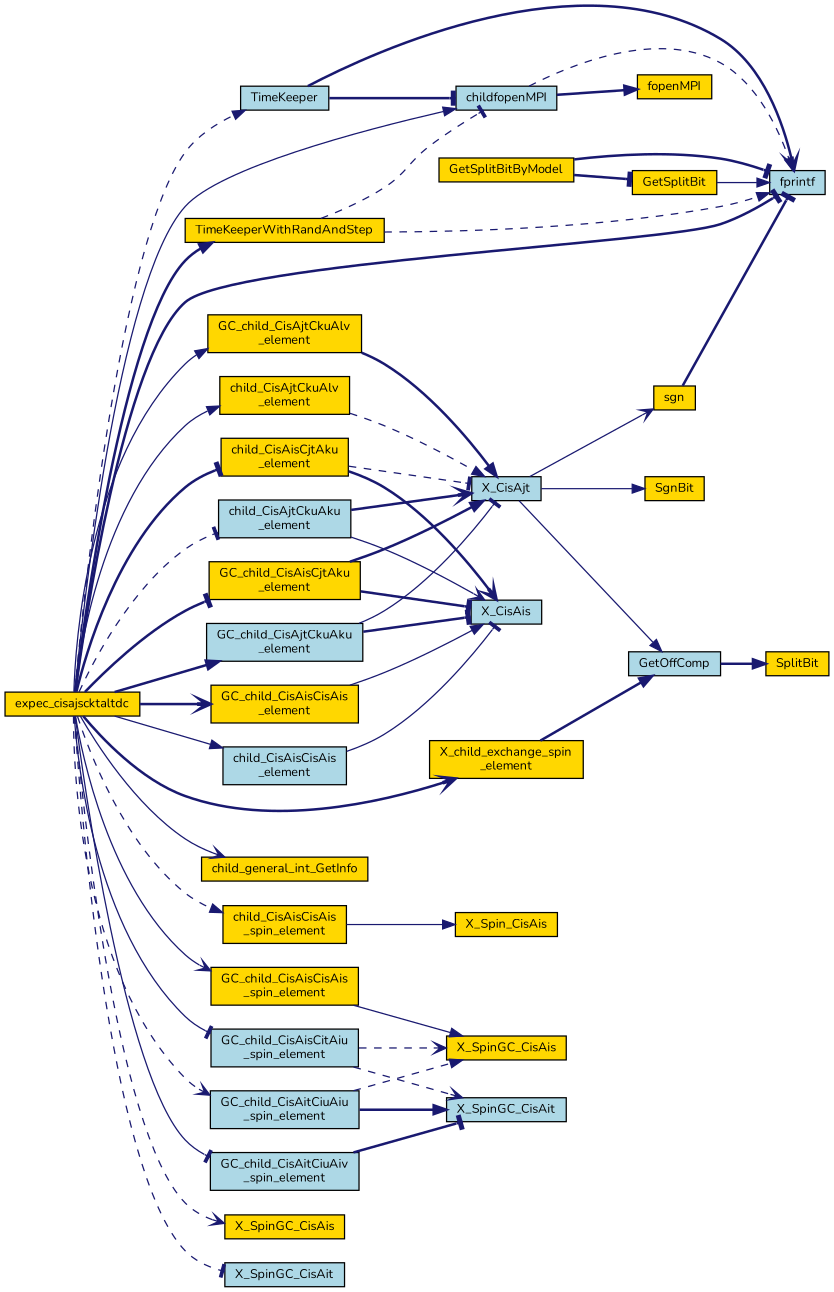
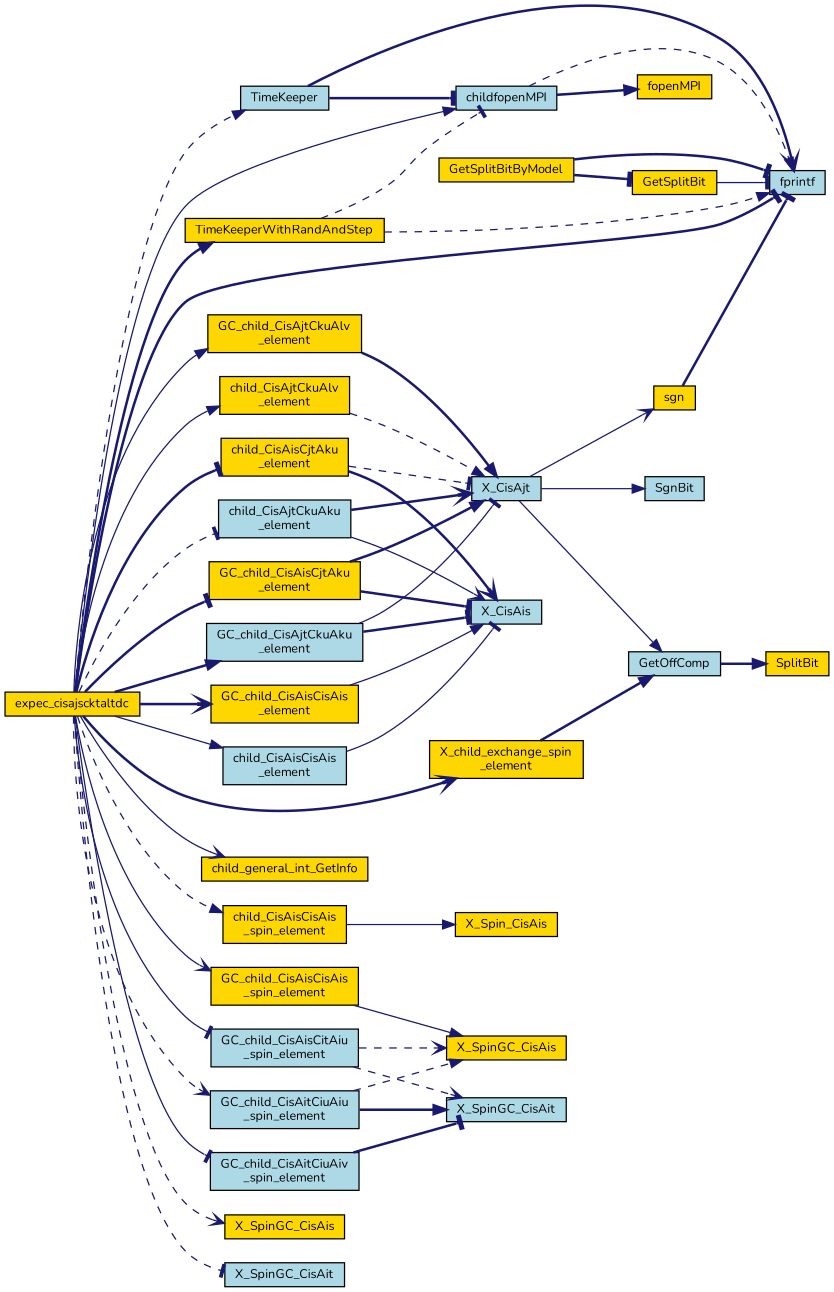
(737, 183) -> (740, 183)
(675, 489) -> (675, 489)
